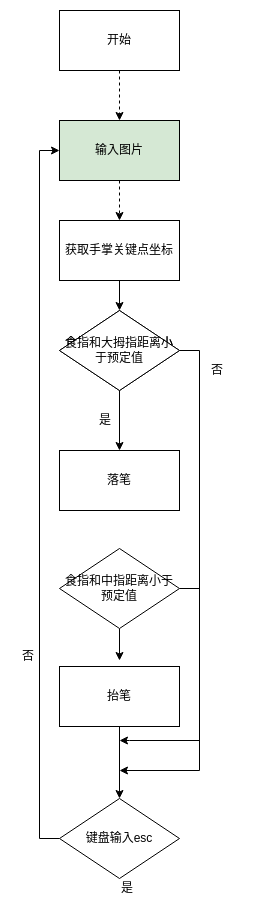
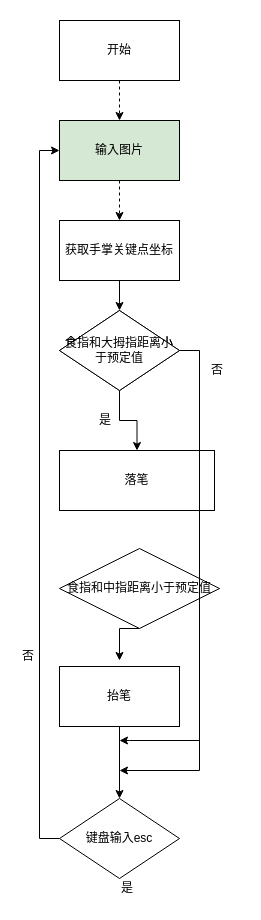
(120, 41) -> (120, 51)
(120, 481) -> (137, 481)
(120, 589) -> (140, 589)
